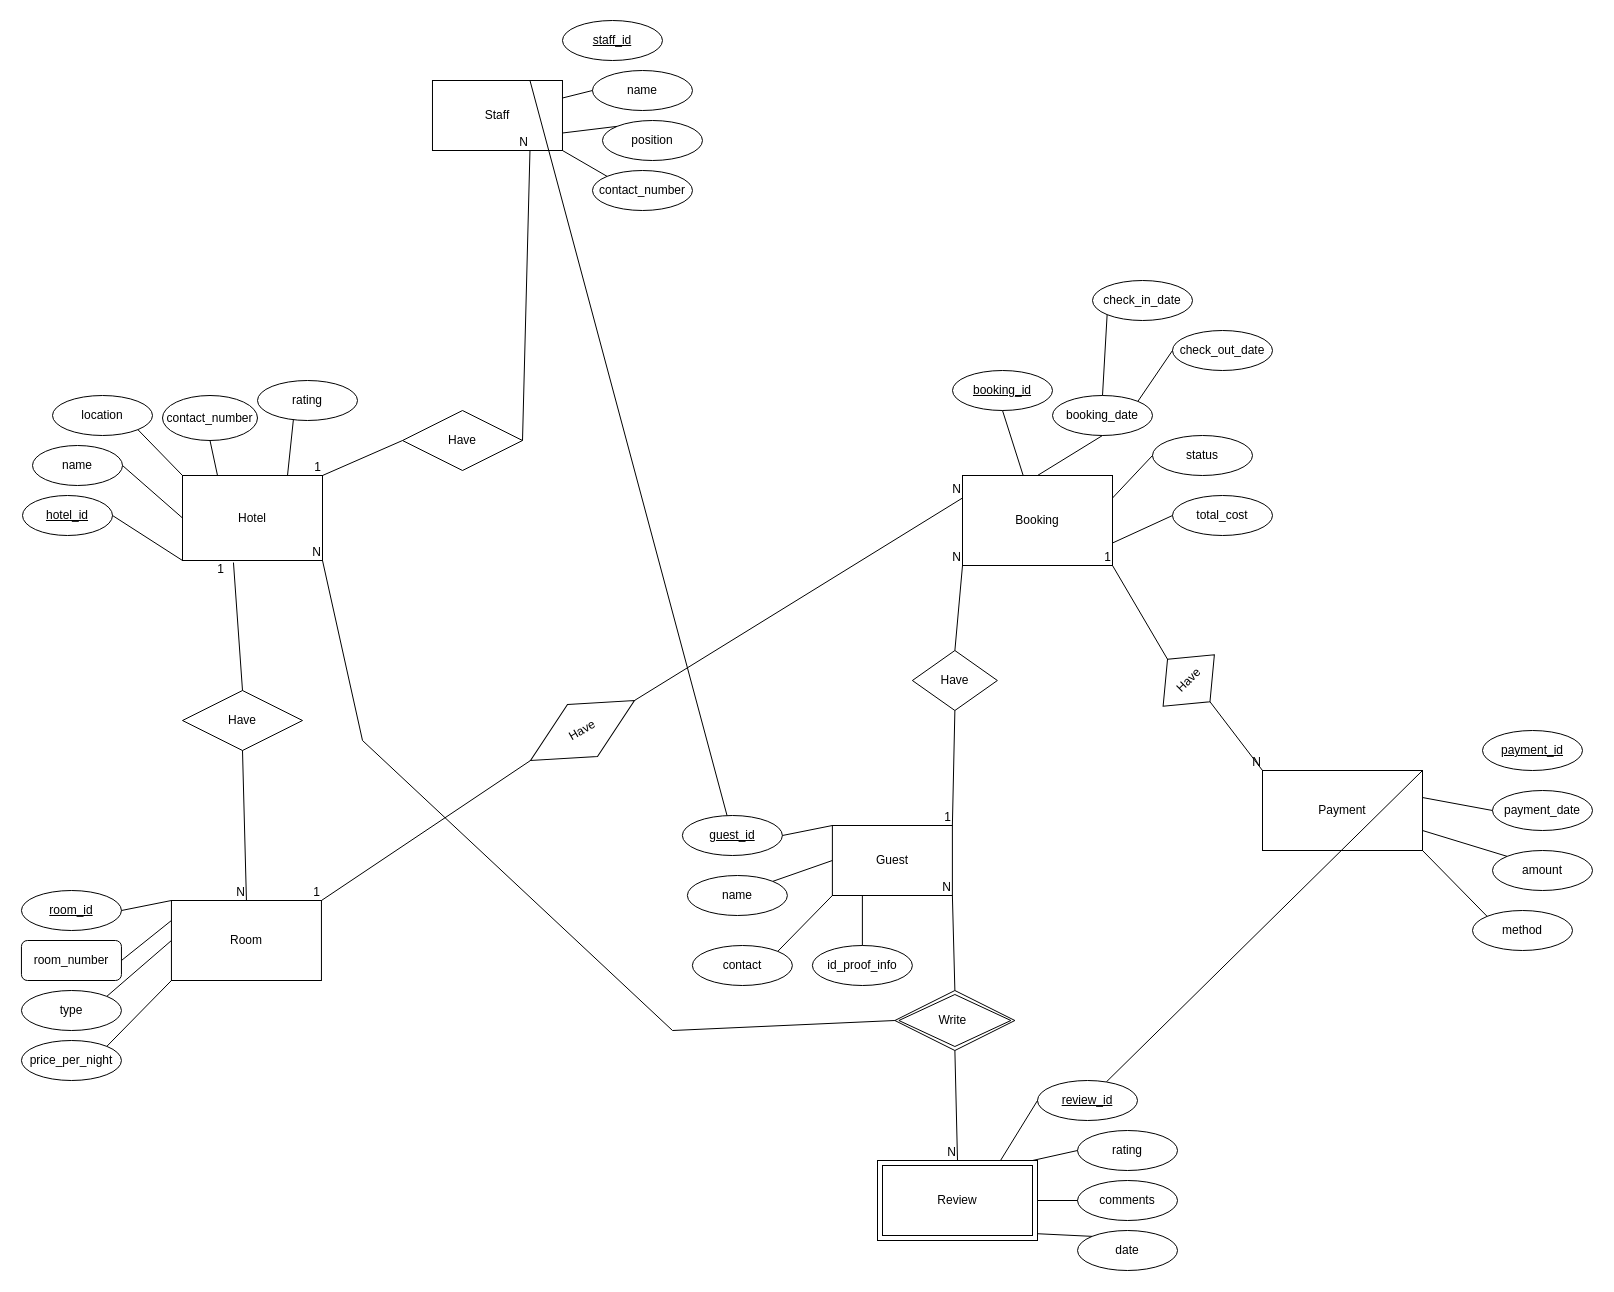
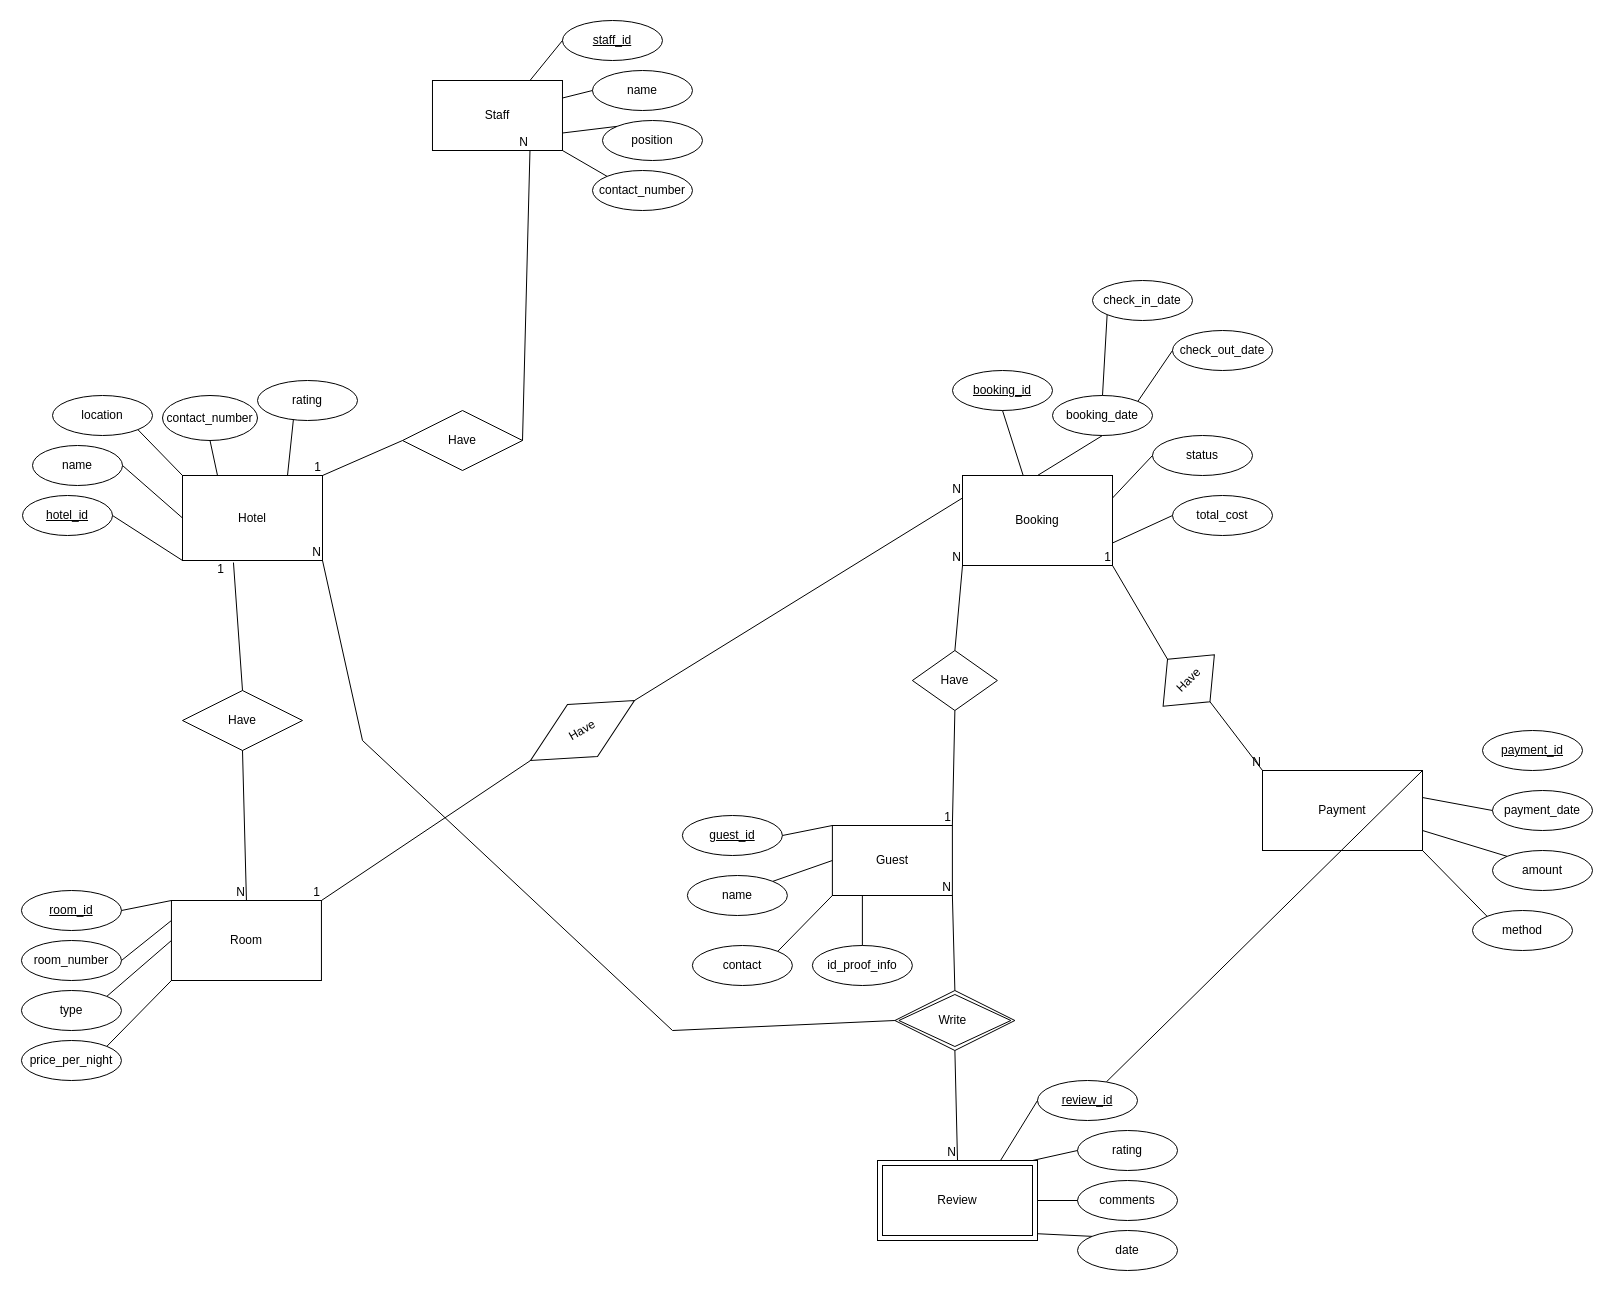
(628, 448) -> (546, 61)
(71, 961) -> (71, 961)
